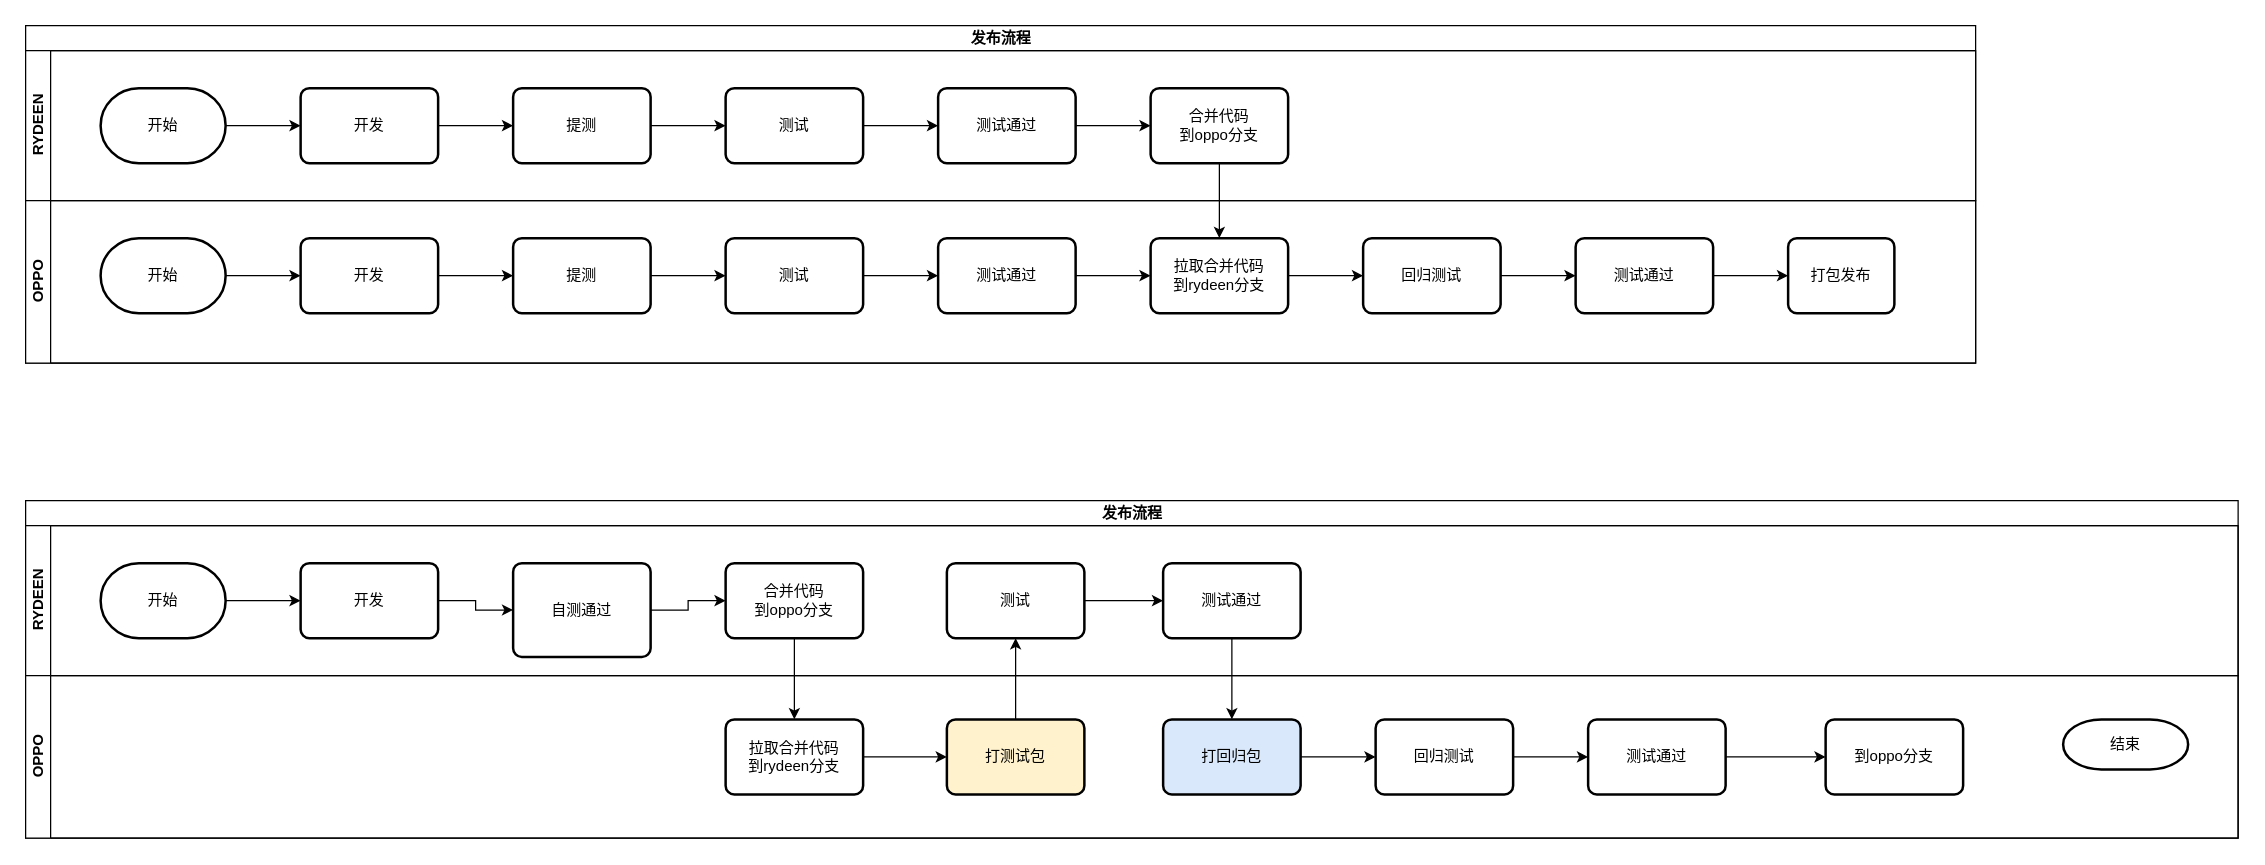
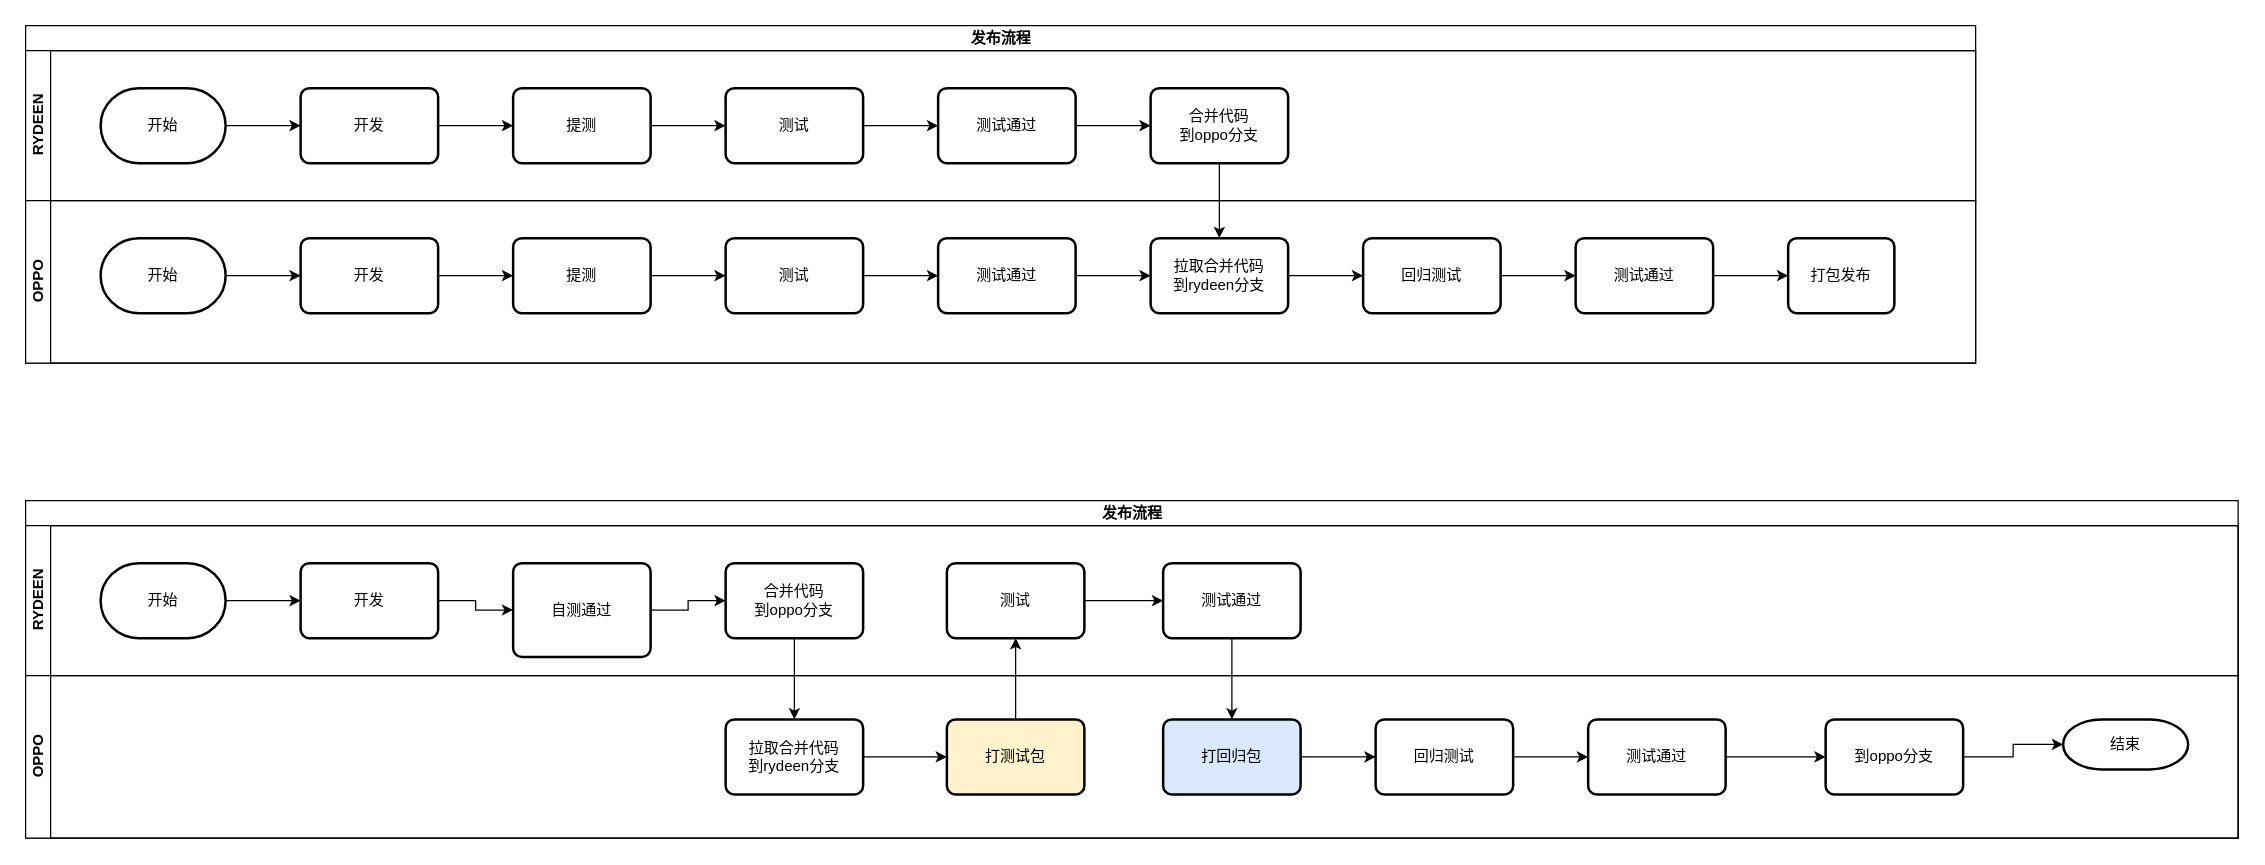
none -> (2013, 755)
